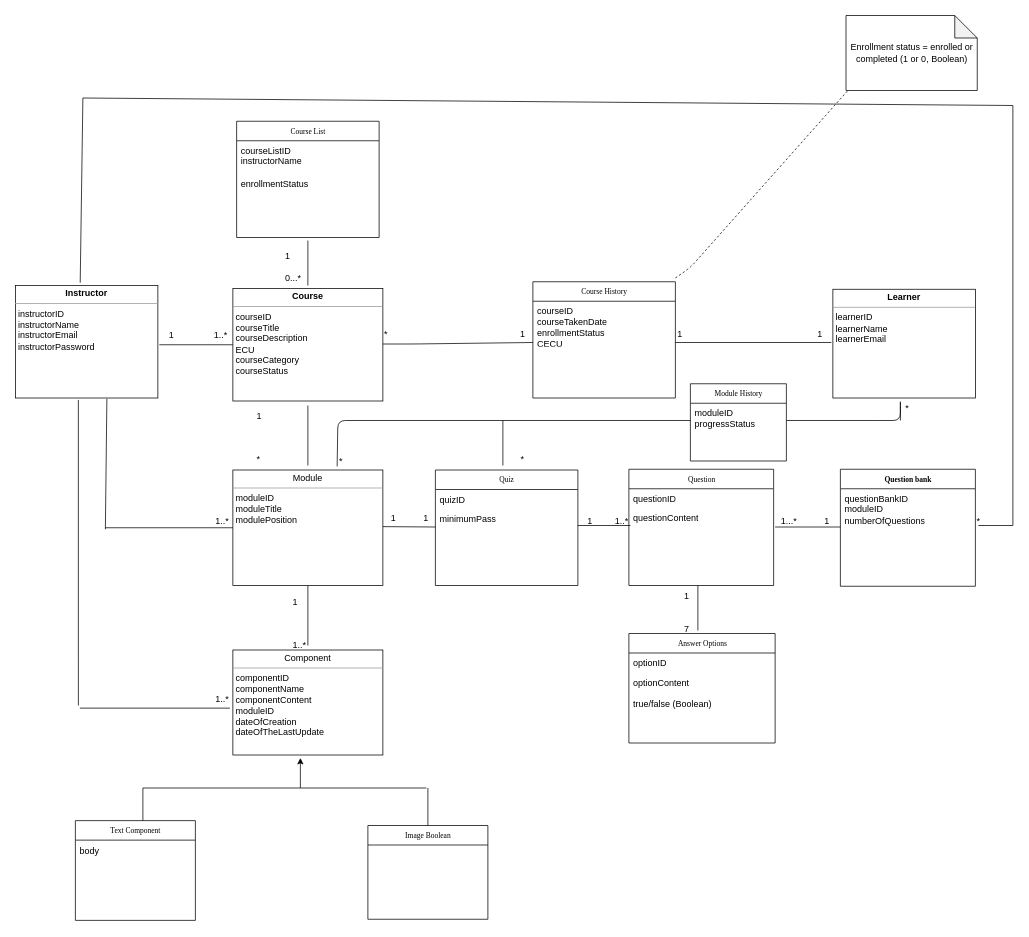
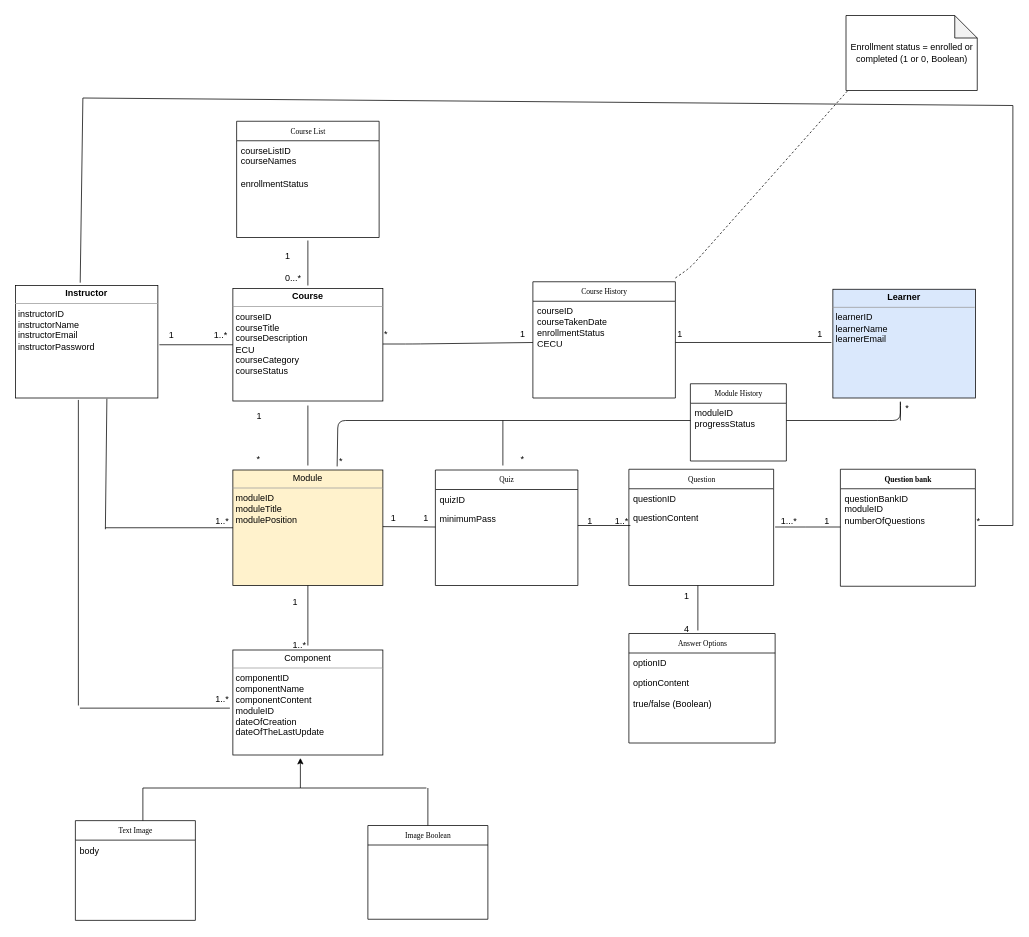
(275, 157) -> (270, 157)
(904, 344) -> (904, 344)
(308, 528) -> (308, 528)
(687, 602) -> (687, 602)
(136, 831) -> (136, 831)
